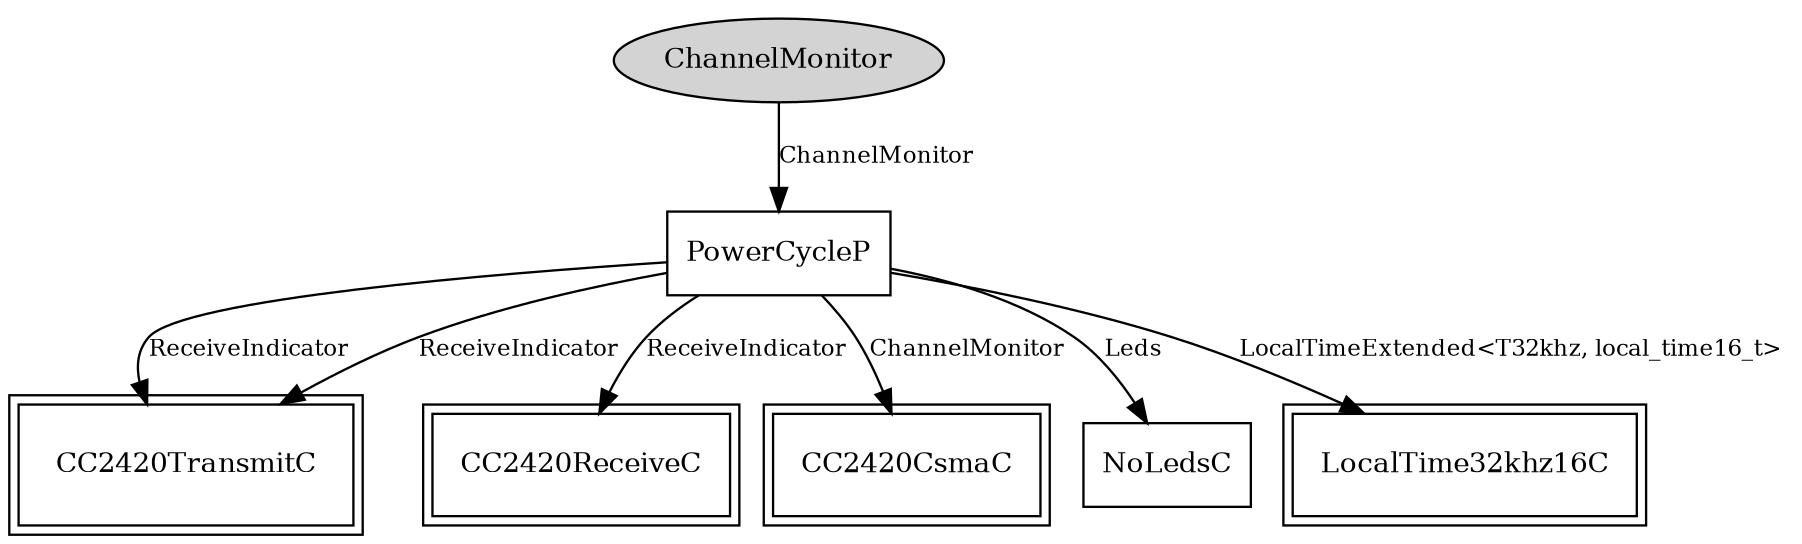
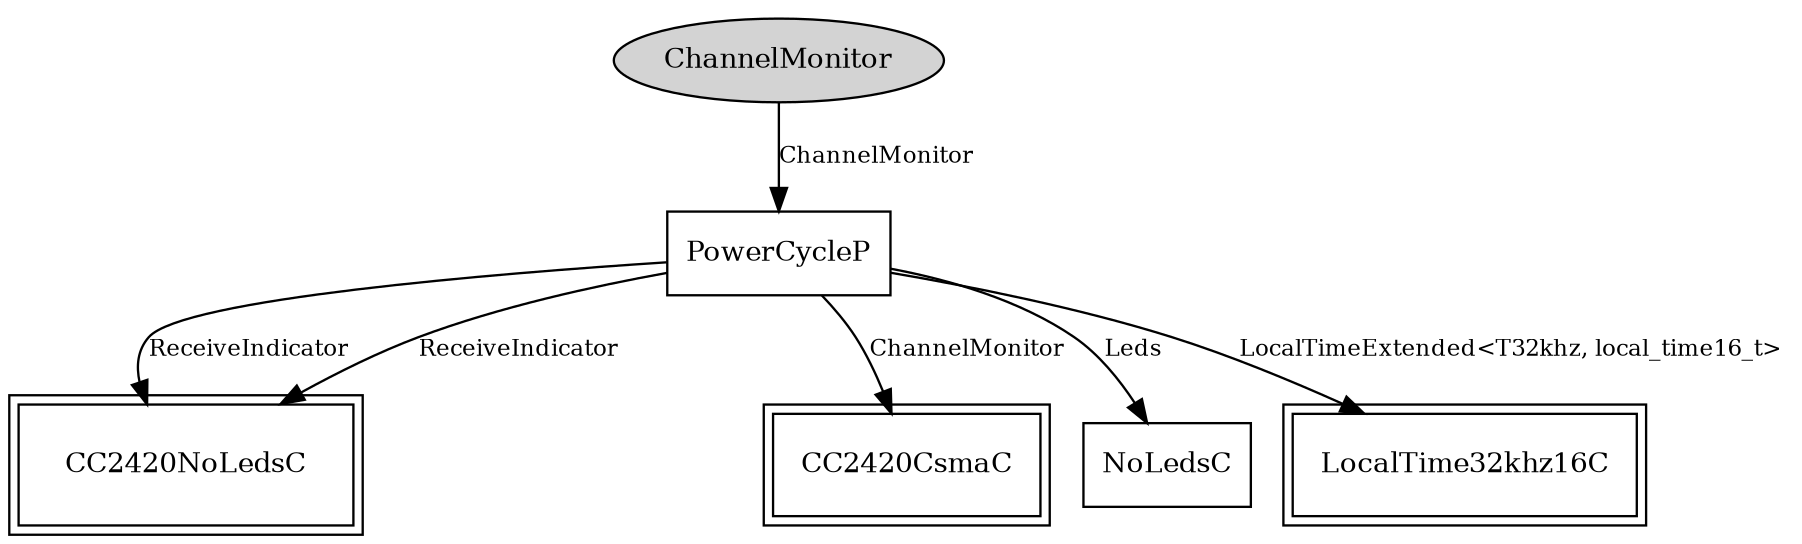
(186, 465) -> (186, 465)
(581, 465) -> none
